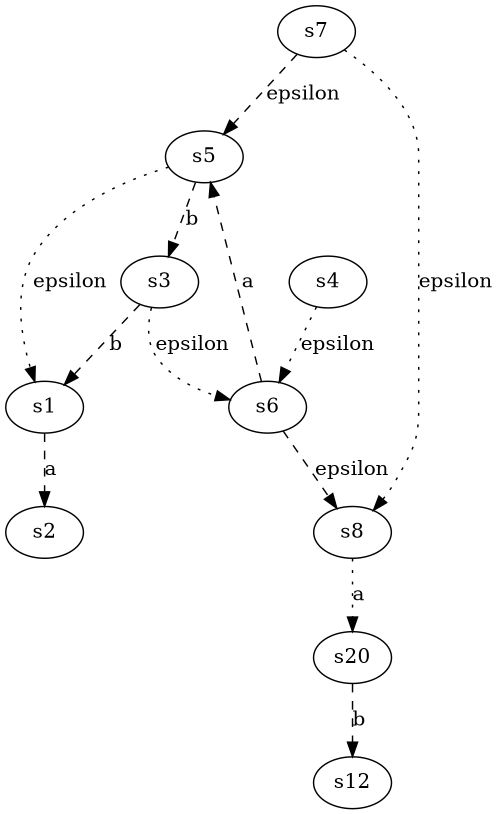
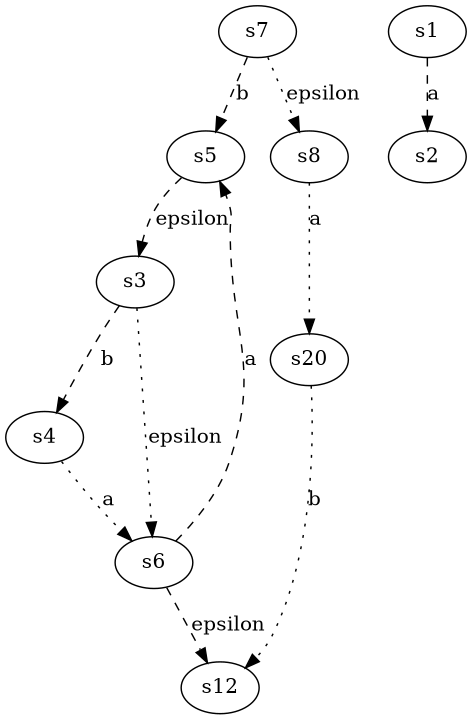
(304, 94) -> (243, 94)
(193, 219) -> (193, 219)
(48, 236) -> none
(107, 339) -> (90, 352)
(338, 345) -> (109, 500)
(306, 464) -> (184, 619)
(353, 713) -> (305, 527)
